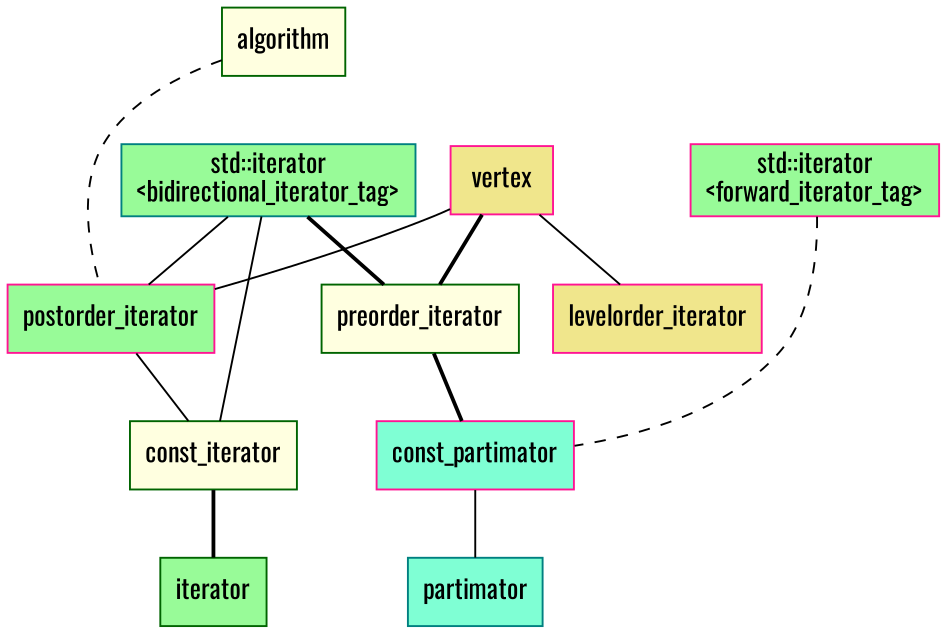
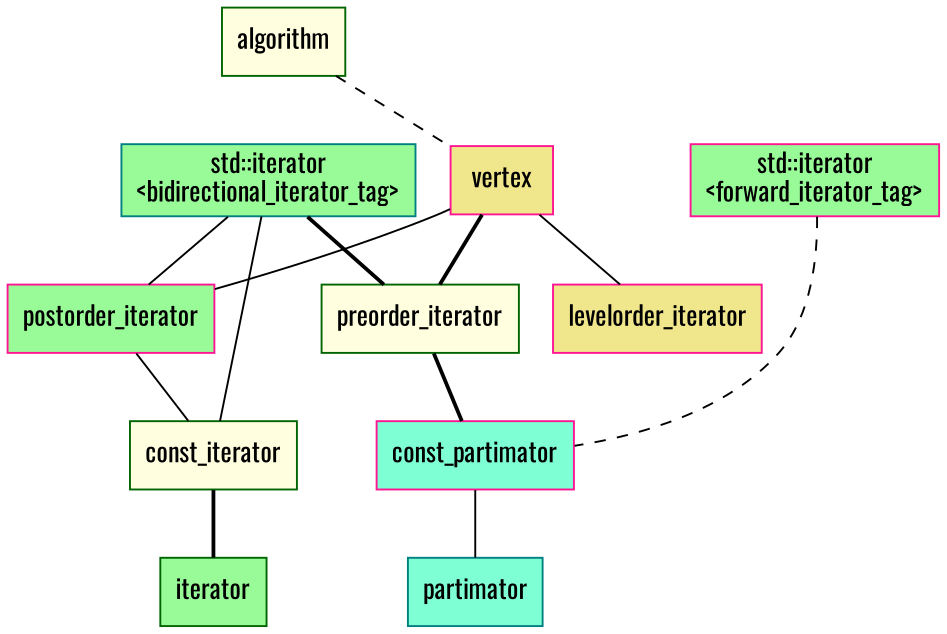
(105, 143) -> (393, 111)
